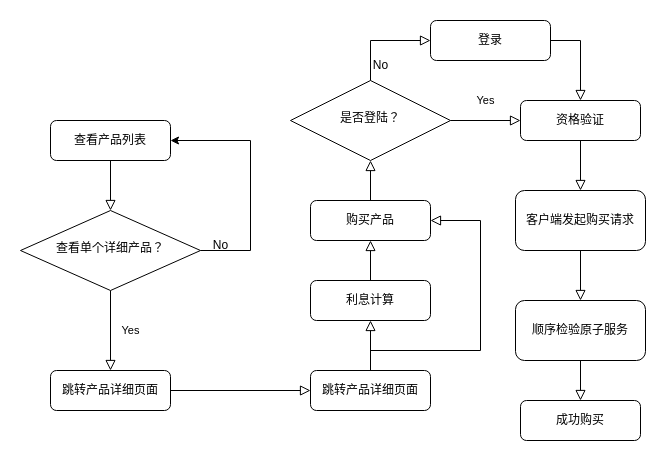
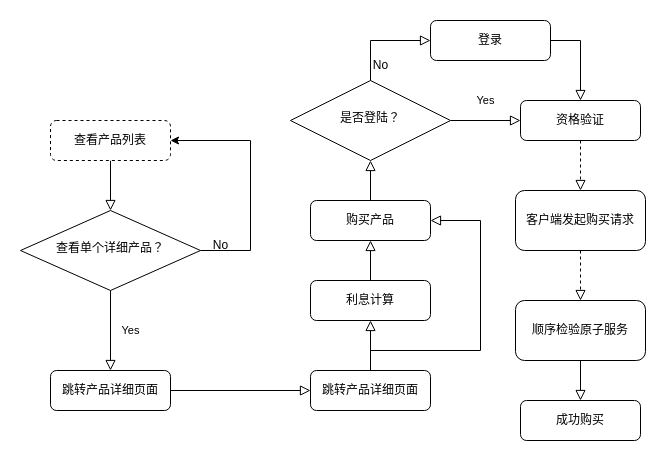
(111, 141) -> (111, 141)
(581, 160) -> (581, 160)
(581, 270) -> (581, 270)
